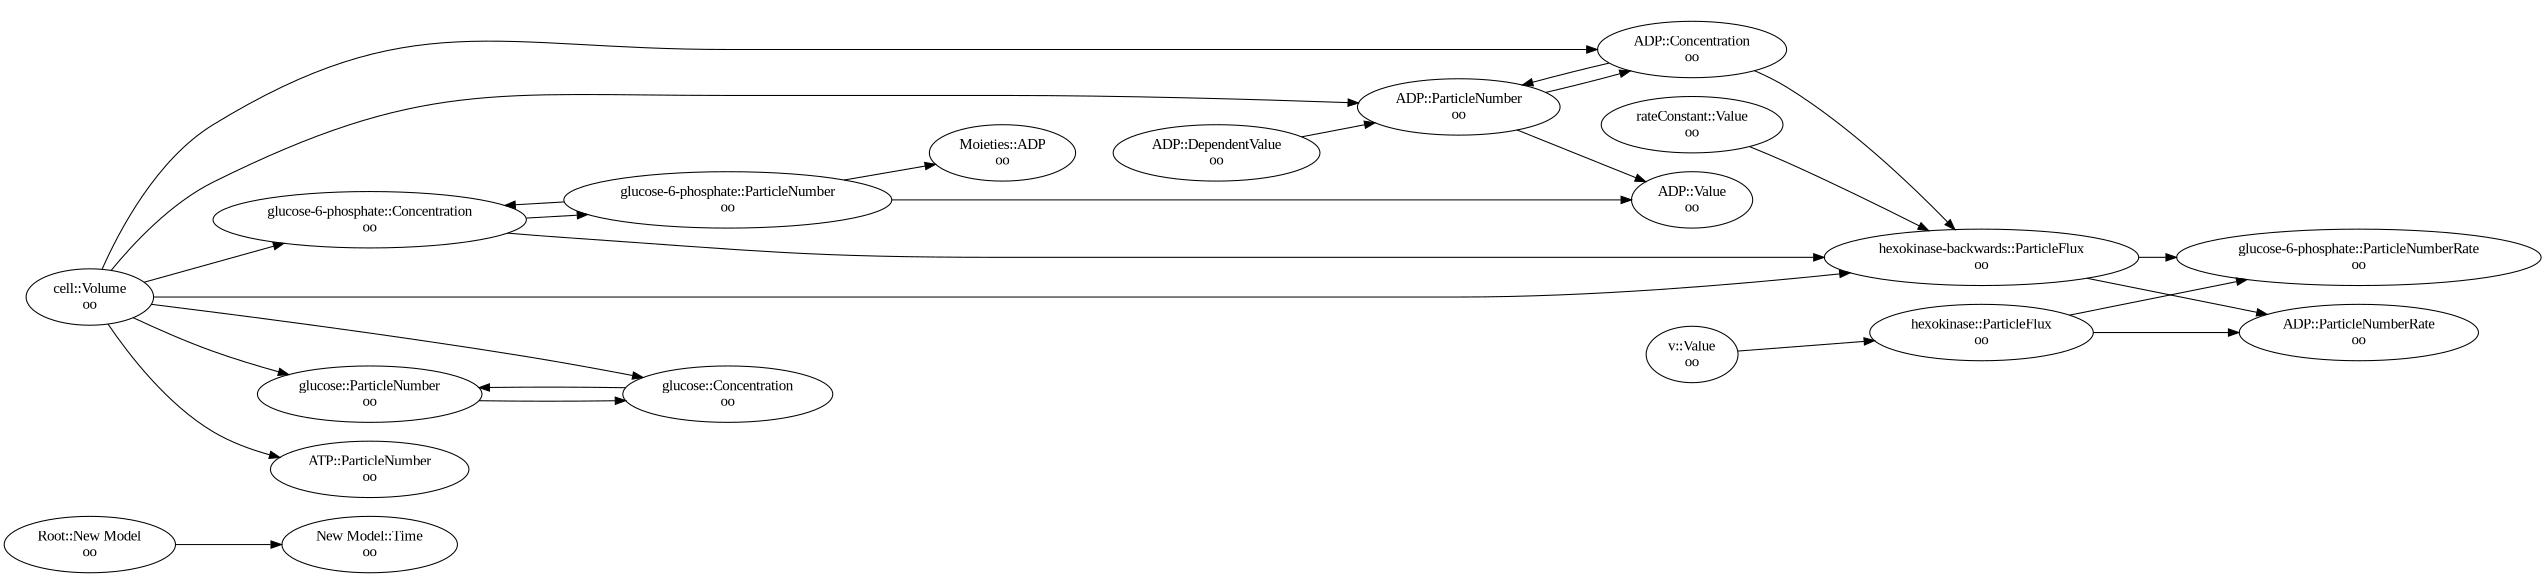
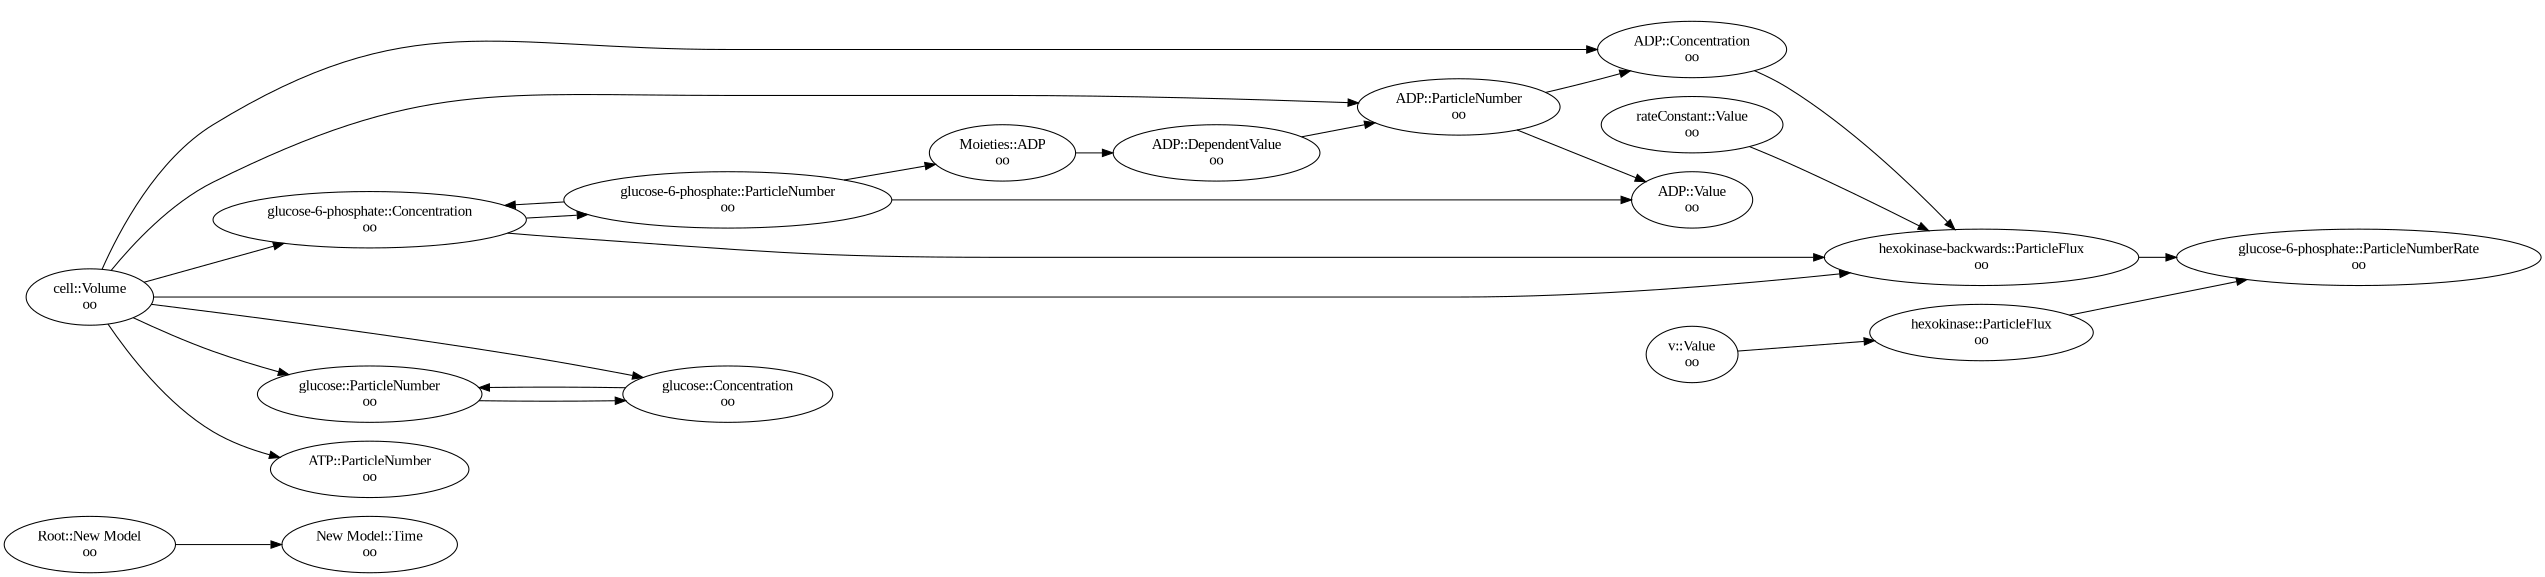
(1571, 72) -> none
none -> (1089, 153)
(2359, 333) -> none
